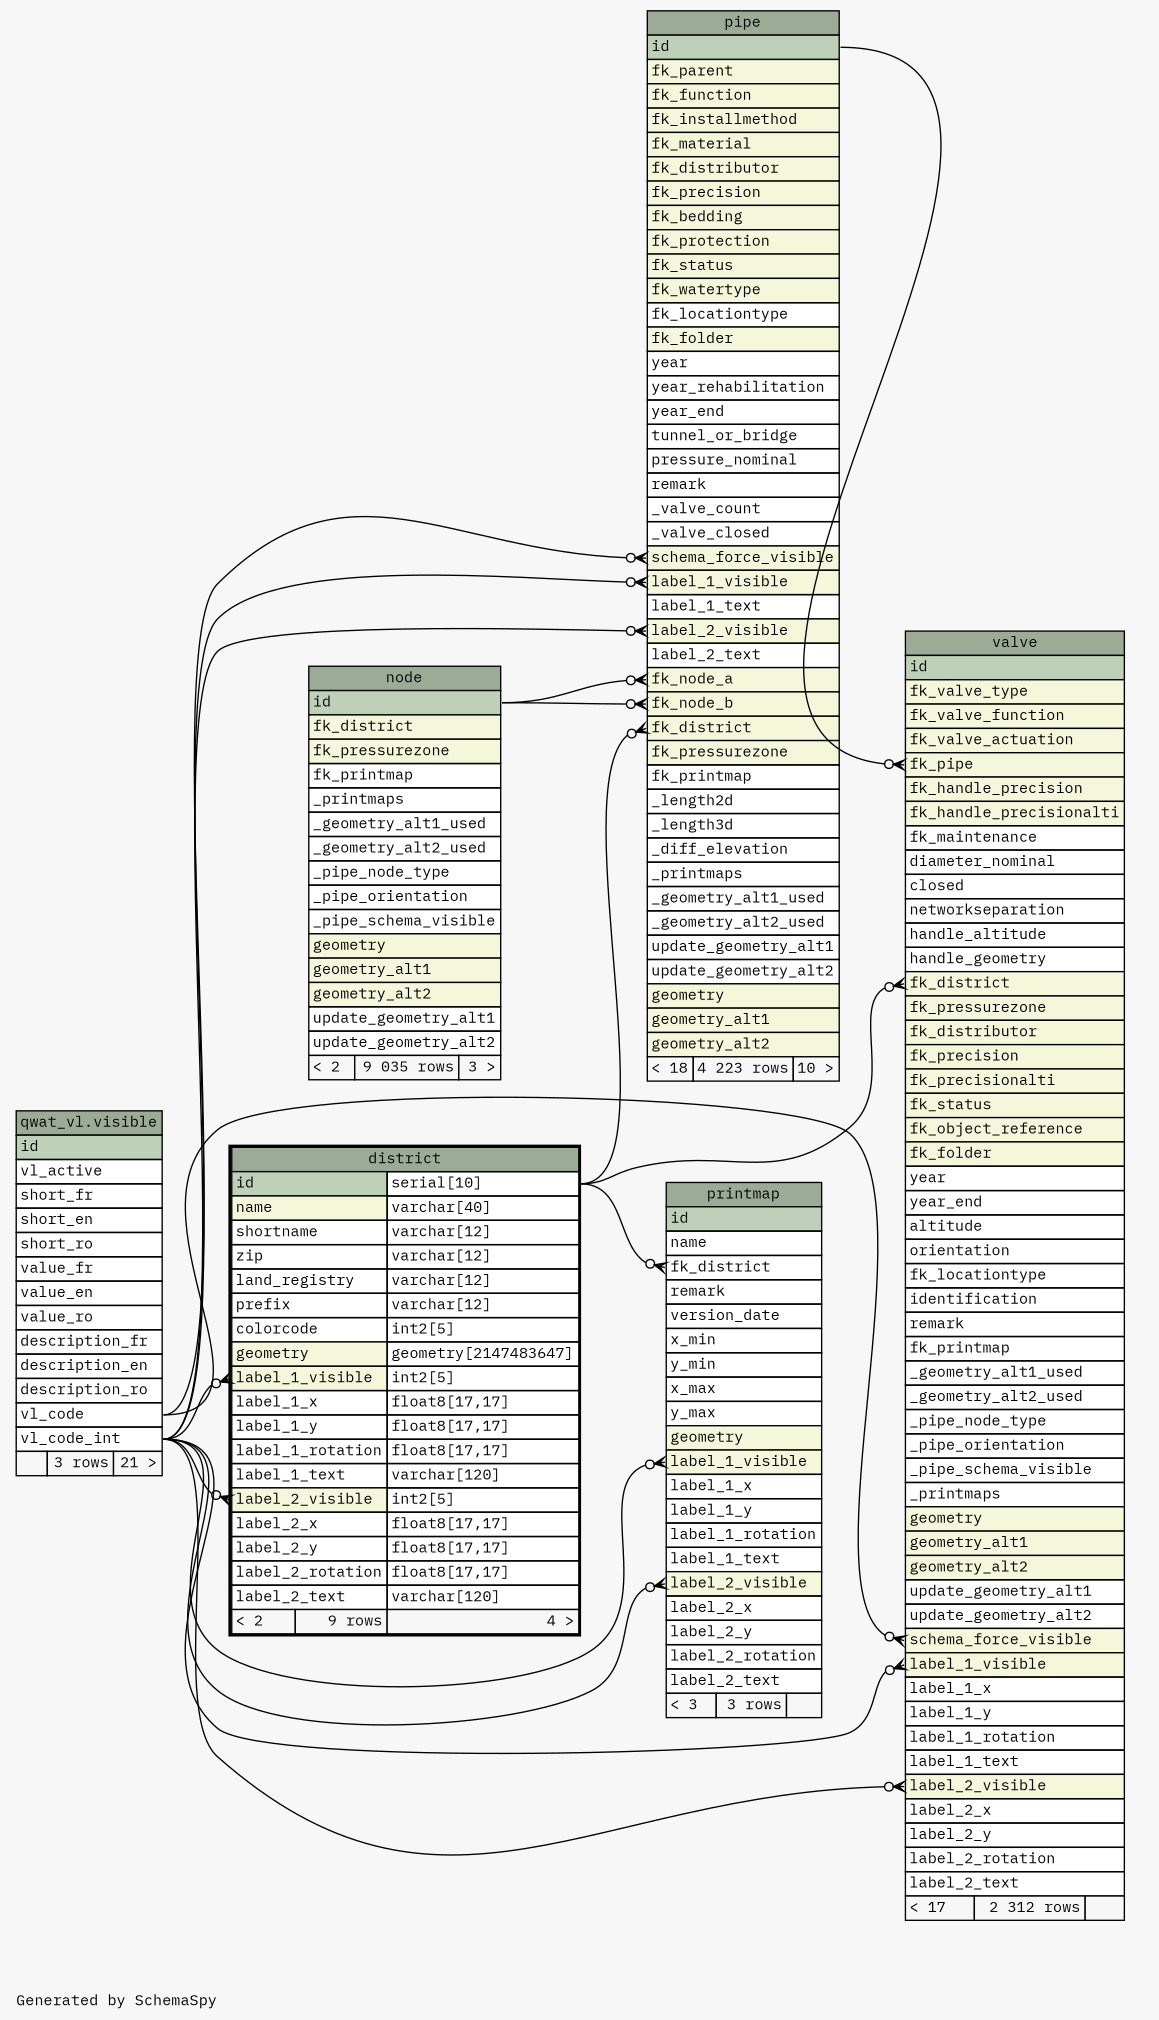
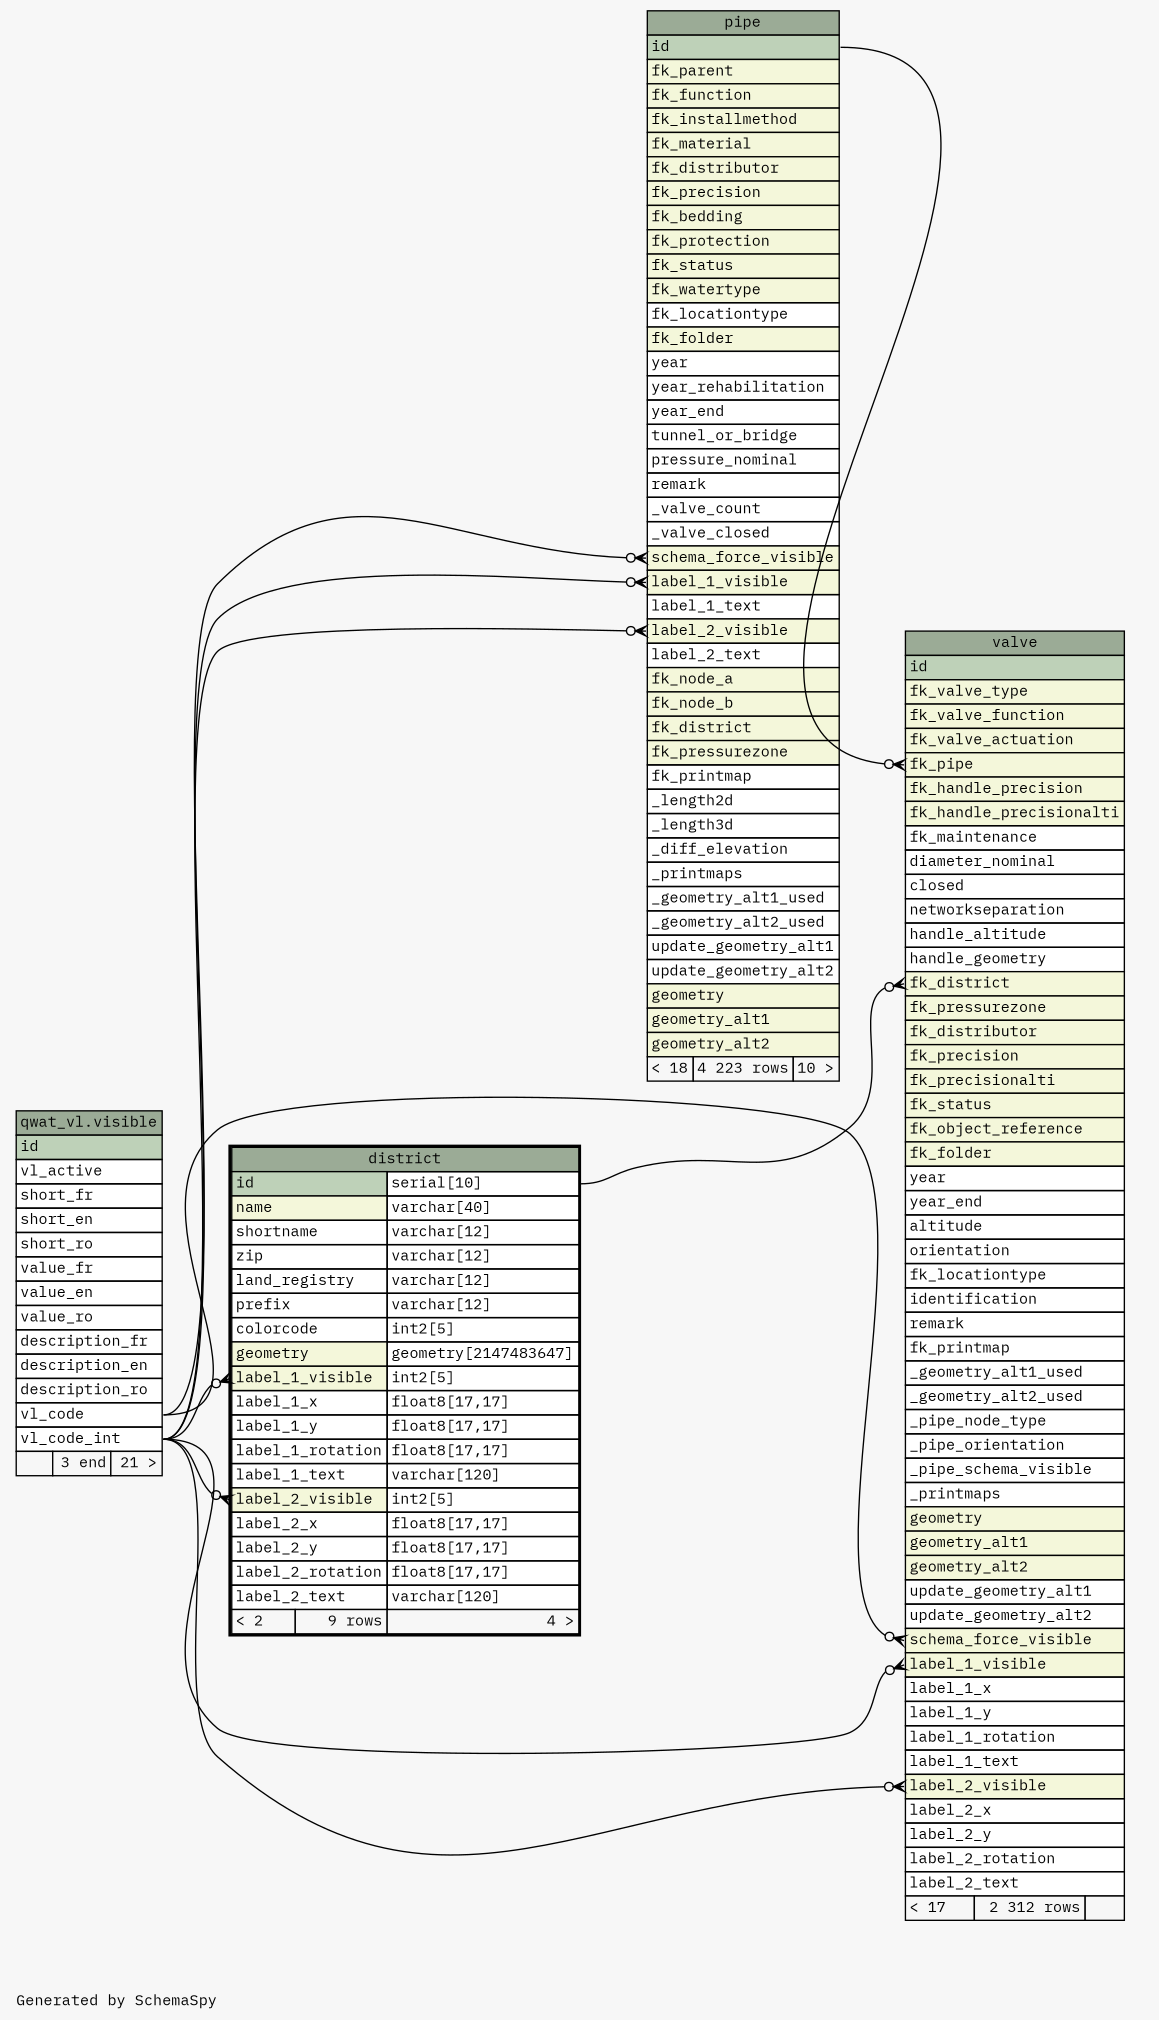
(405, 873) -> none
(614, 966) -> none
(743, 1450) -> none
(82, 1463) -> (84, 1463)
